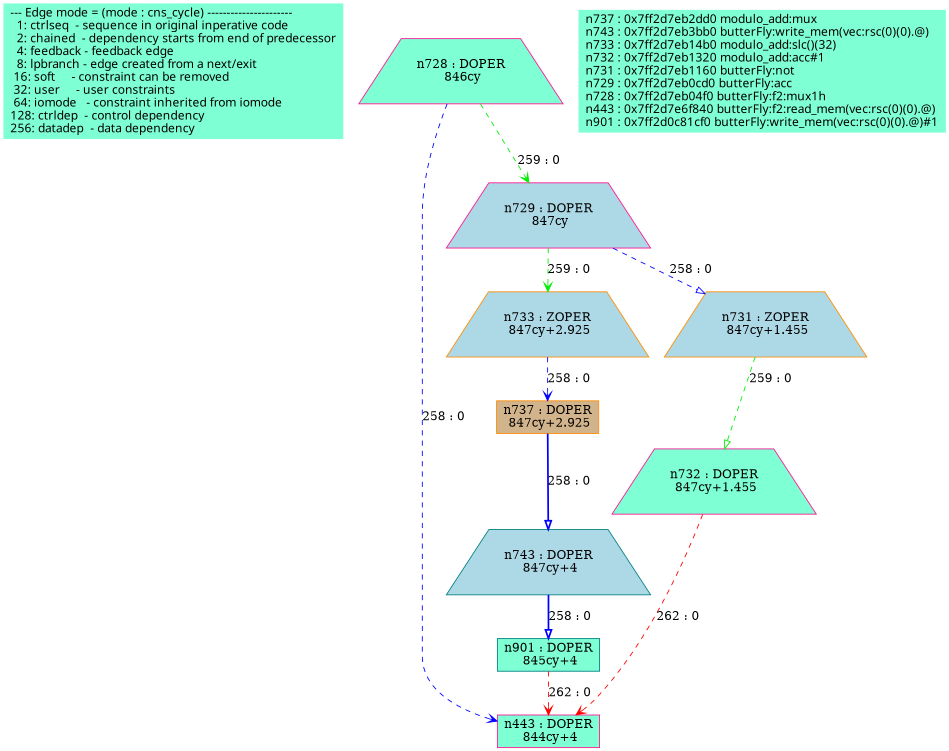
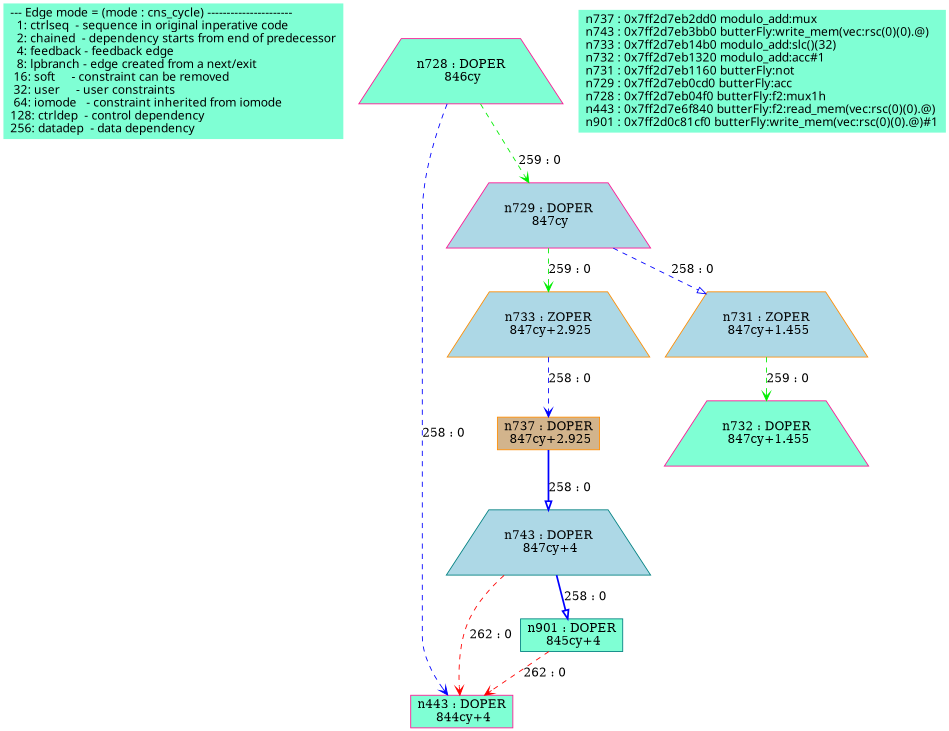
(741, 399) -> (766, 375)
(653, 619) -> (467, 625)
